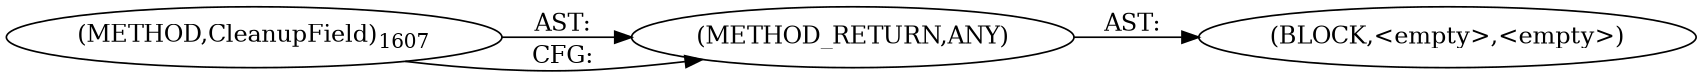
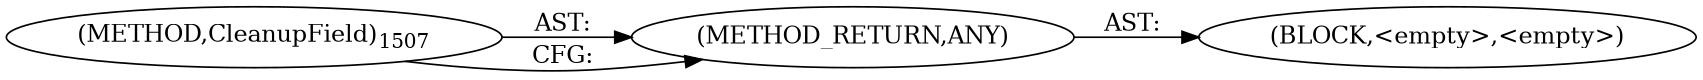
(405, 35) -> (405, 35)
